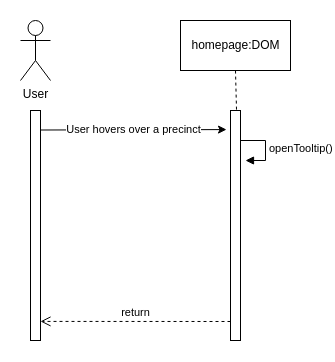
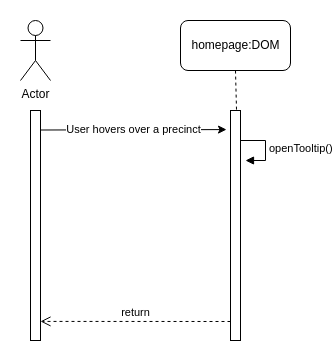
(236, 46) -> (236, 46)
(36, 95) -> (36, 95)
